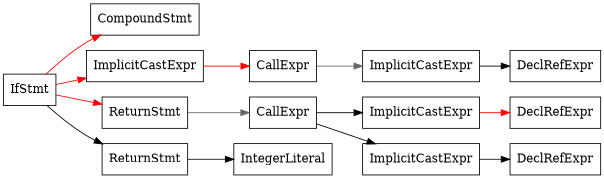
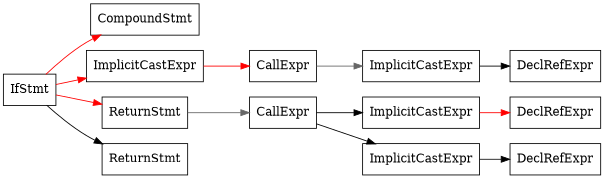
(283, 159) -> none
